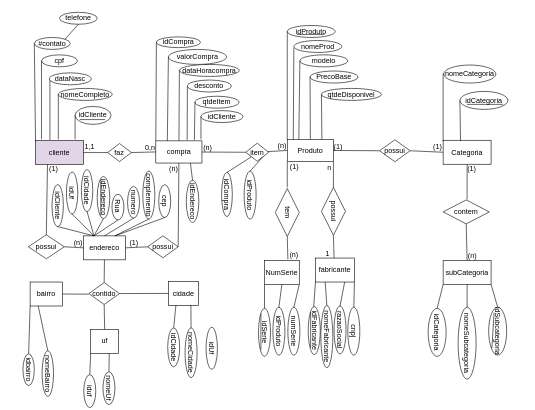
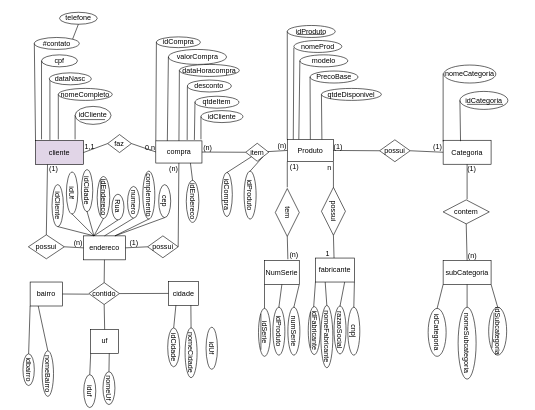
(52, 44) -> (56, 44)
(119, 153) -> (119, 144)
